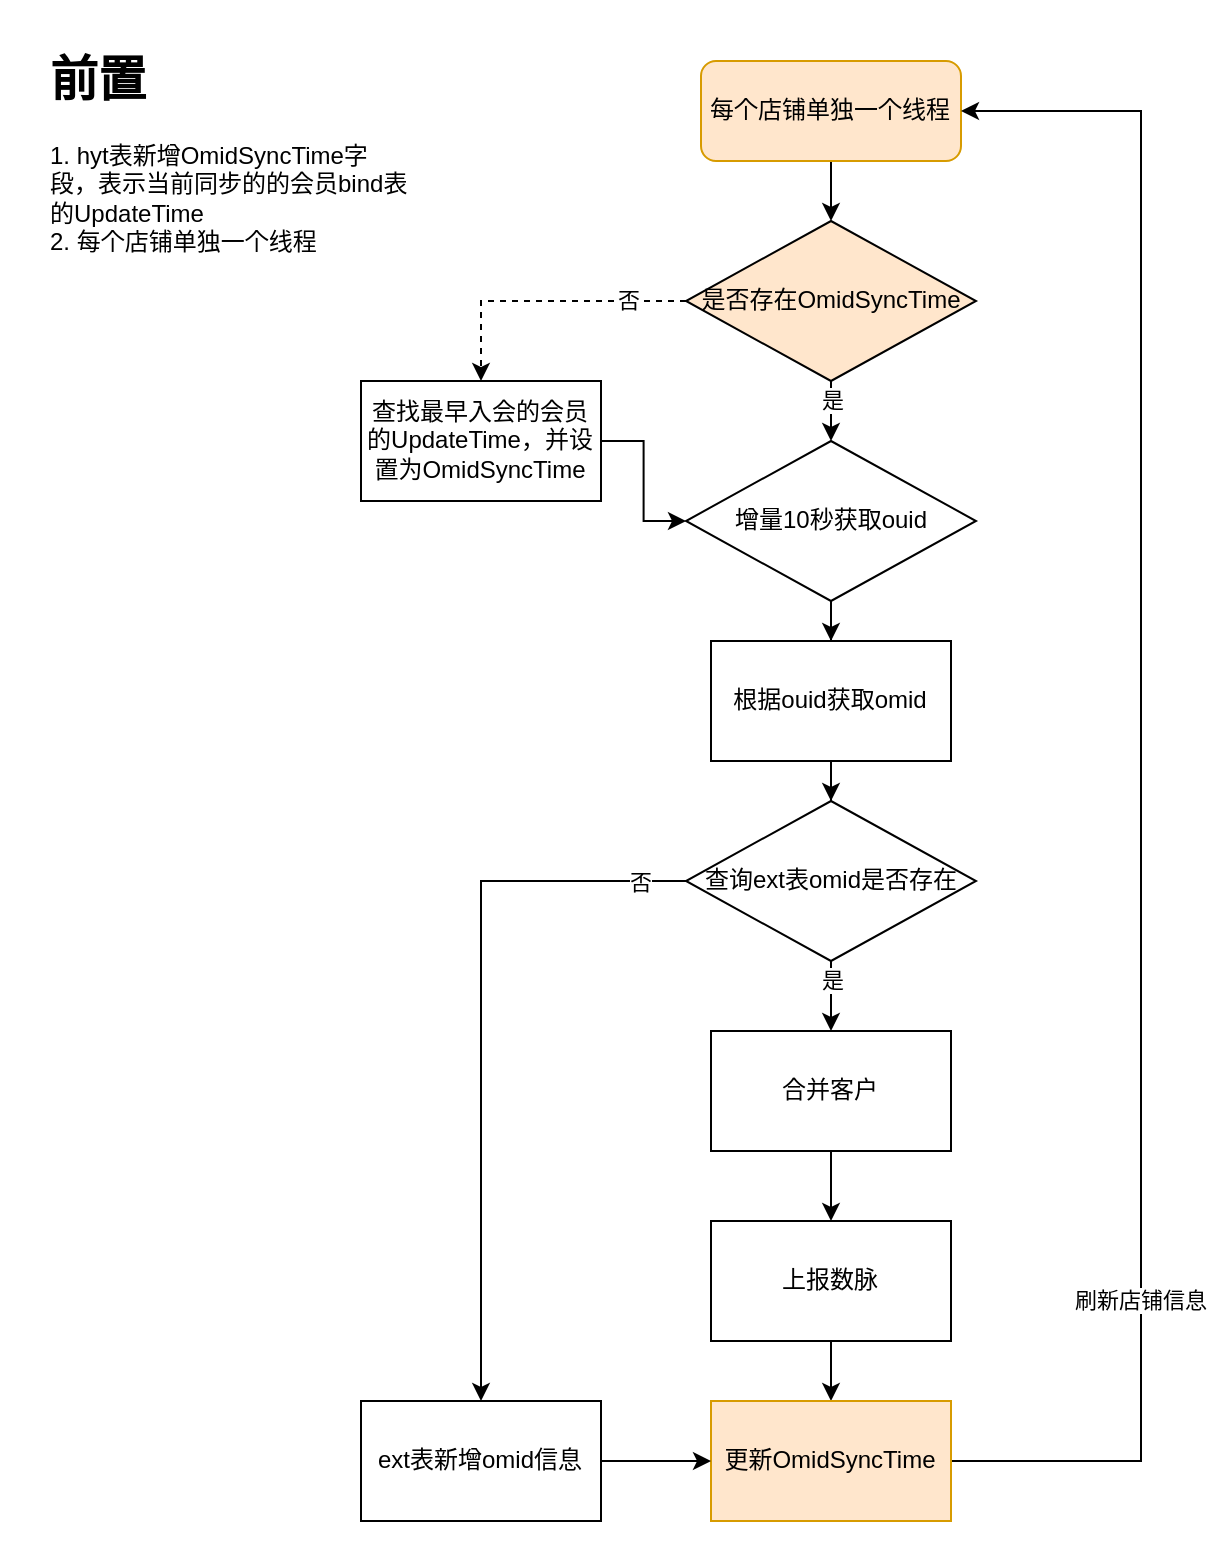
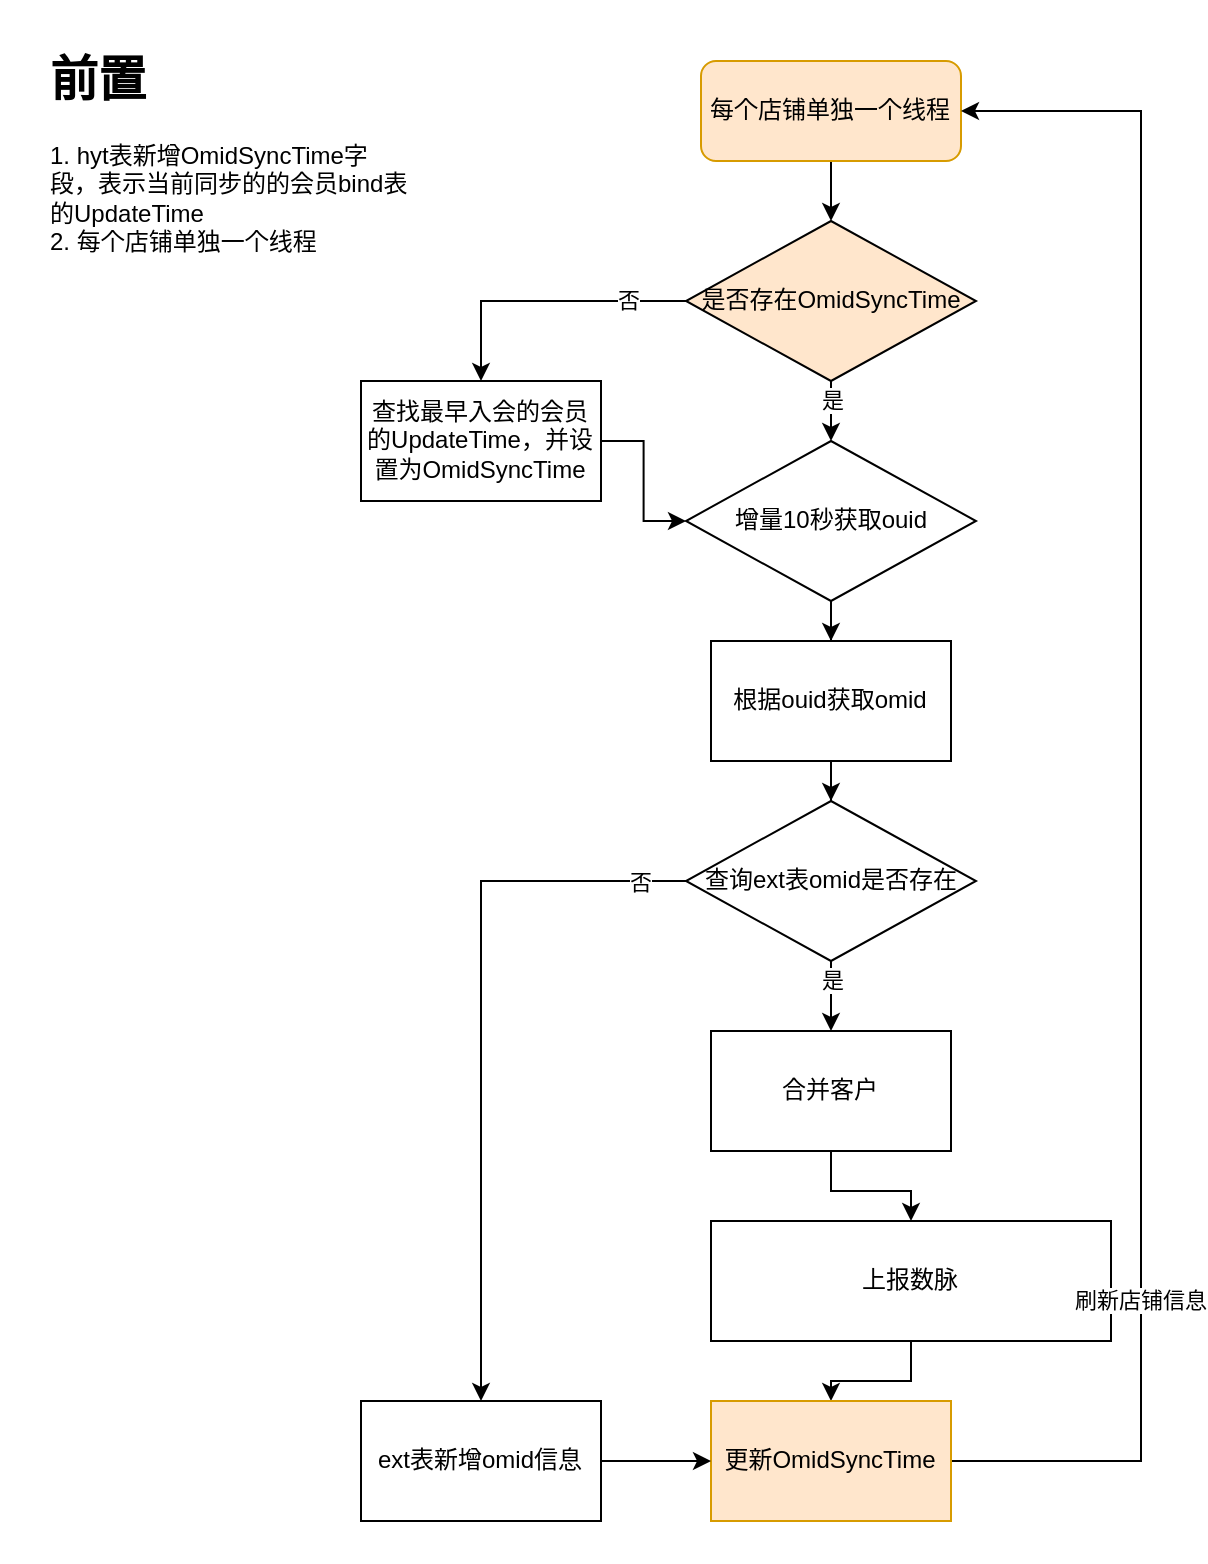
(517, 301) -> (517, 301)
(831, 1281) -> (911, 1281)
